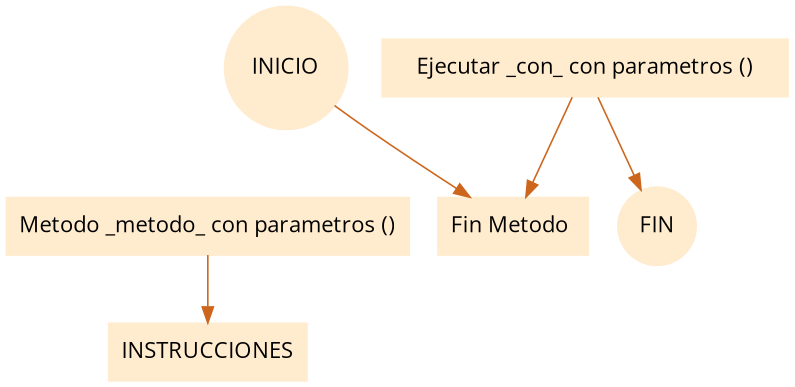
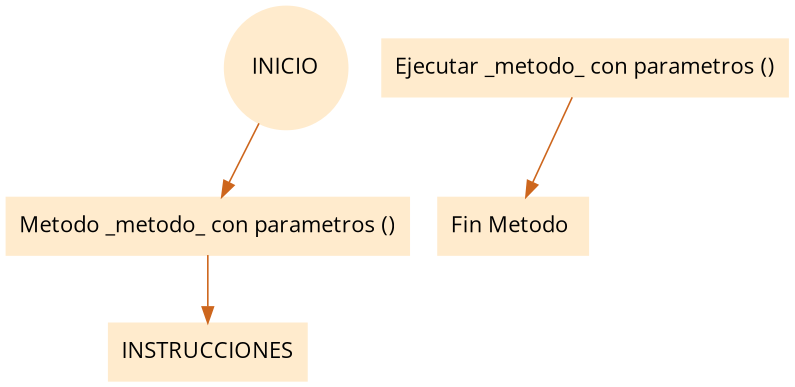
(585, 68) -> (585, 68)
(395, 148) -> (244, 153)
(657, 226) -> none
